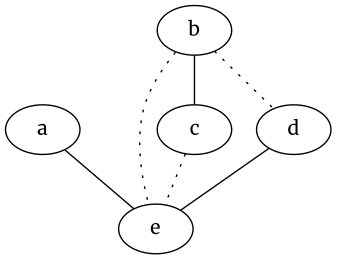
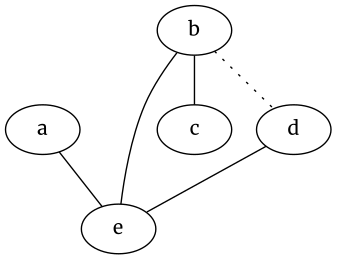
(141, 124) -> (138, 124)
(175, 179) -> none
